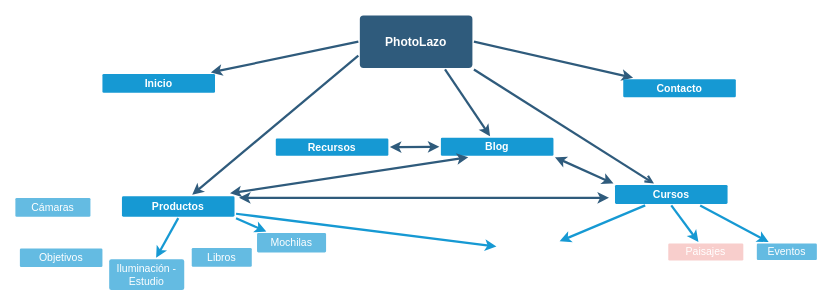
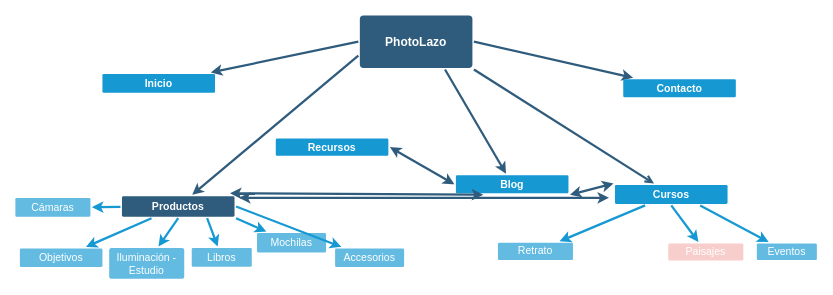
(497, 147) -> (512, 184)
(178, 206) -> (178, 206)
none -> (110, 207)
none -> (286, 226)
none -> (211, 229)
(362, 229) -> (122, 231)
(535, 251) -> (535, 251)
none -> (369, 258)
(147, 275) -> (147, 263)
